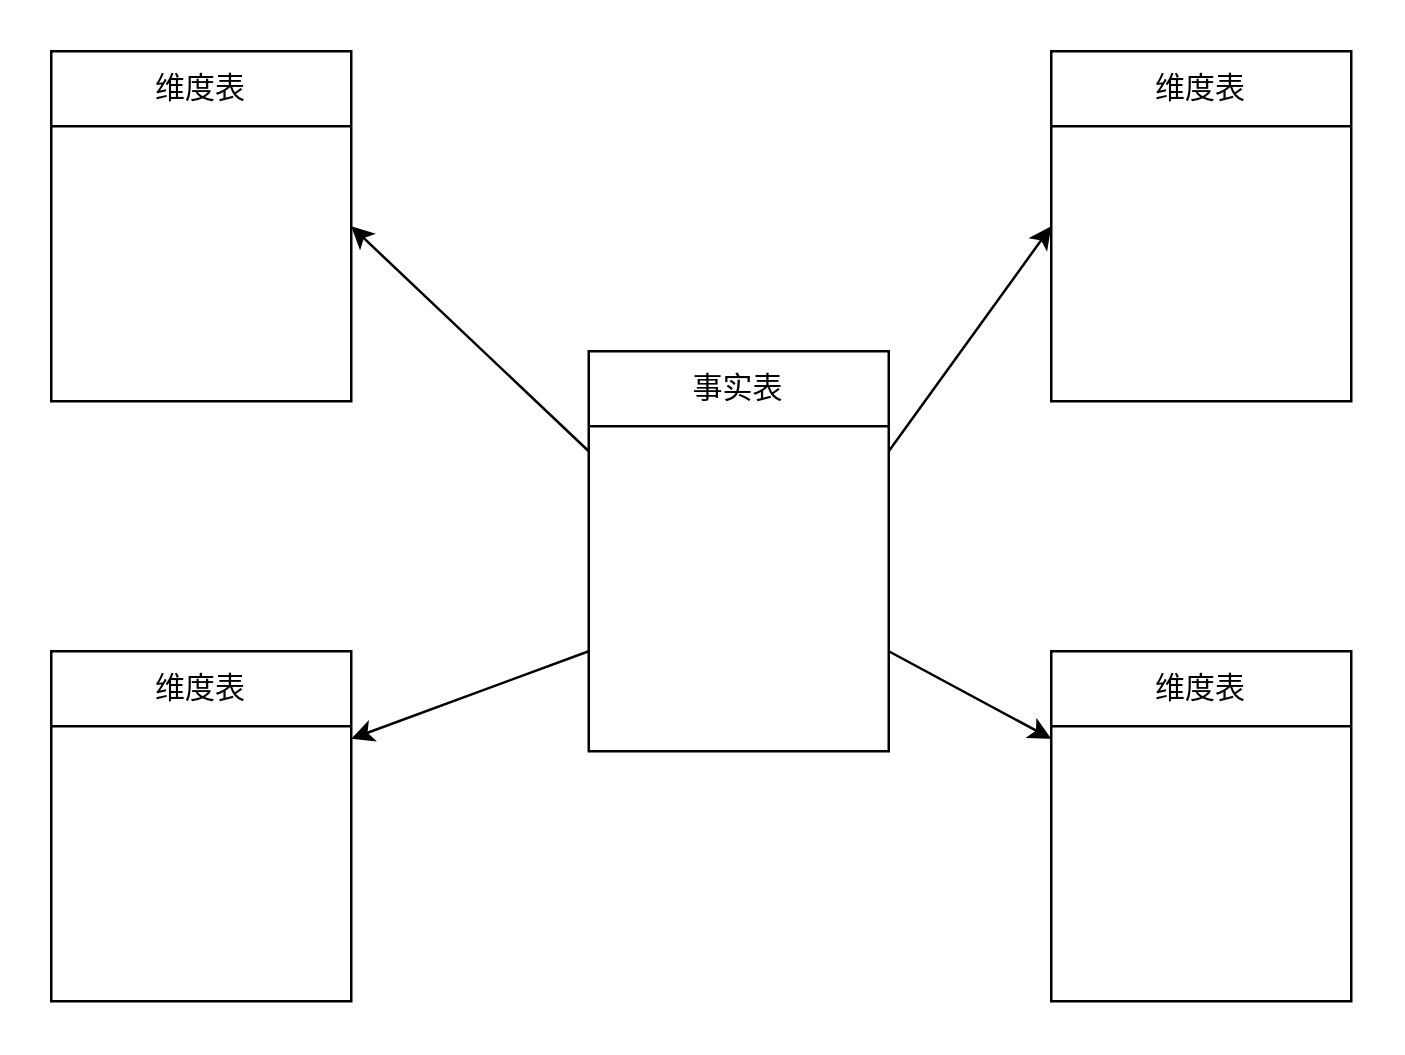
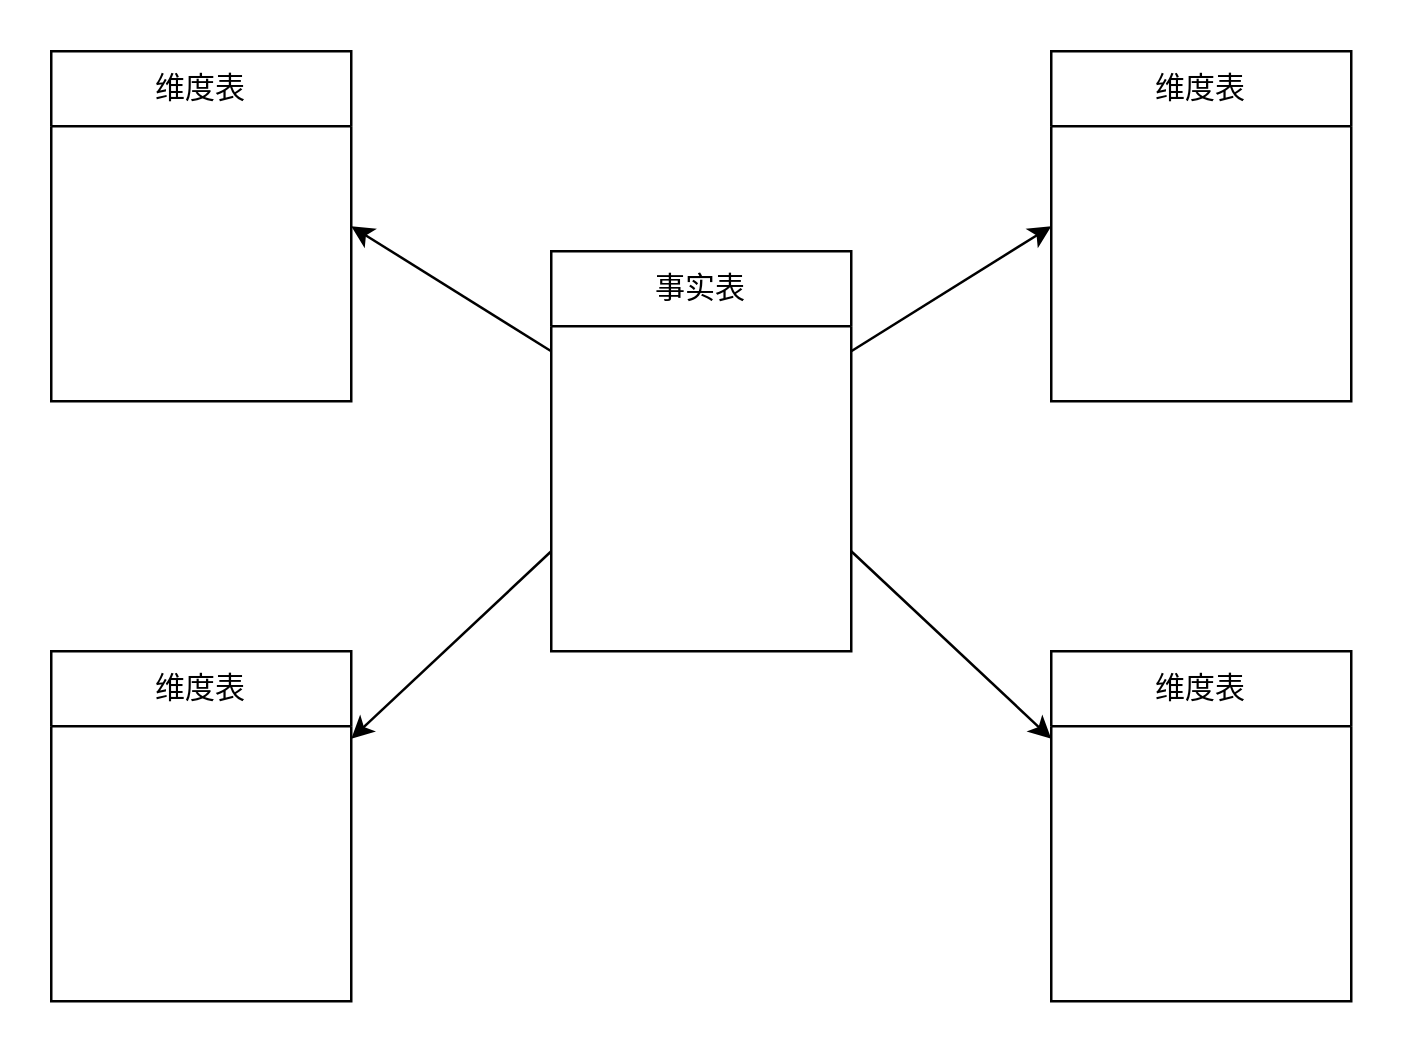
(739, 551) -> (701, 451)
